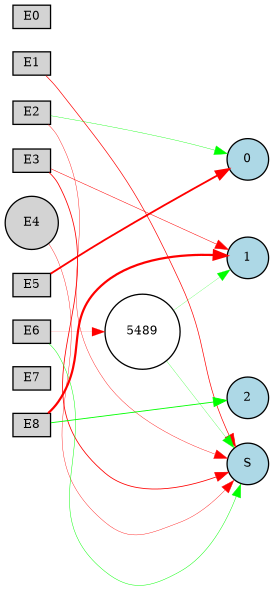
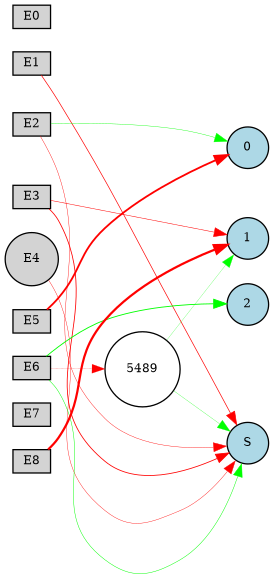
(124, 413) -> (125, 314)
